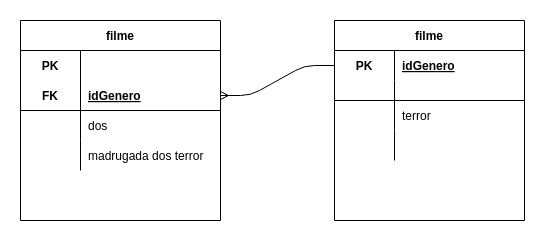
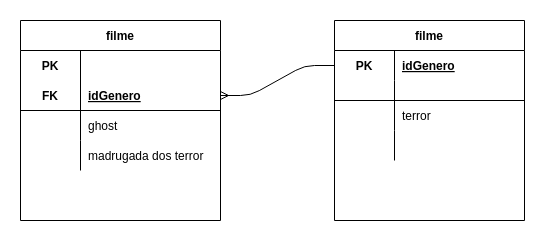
(98, 126) -> (105, 126)
